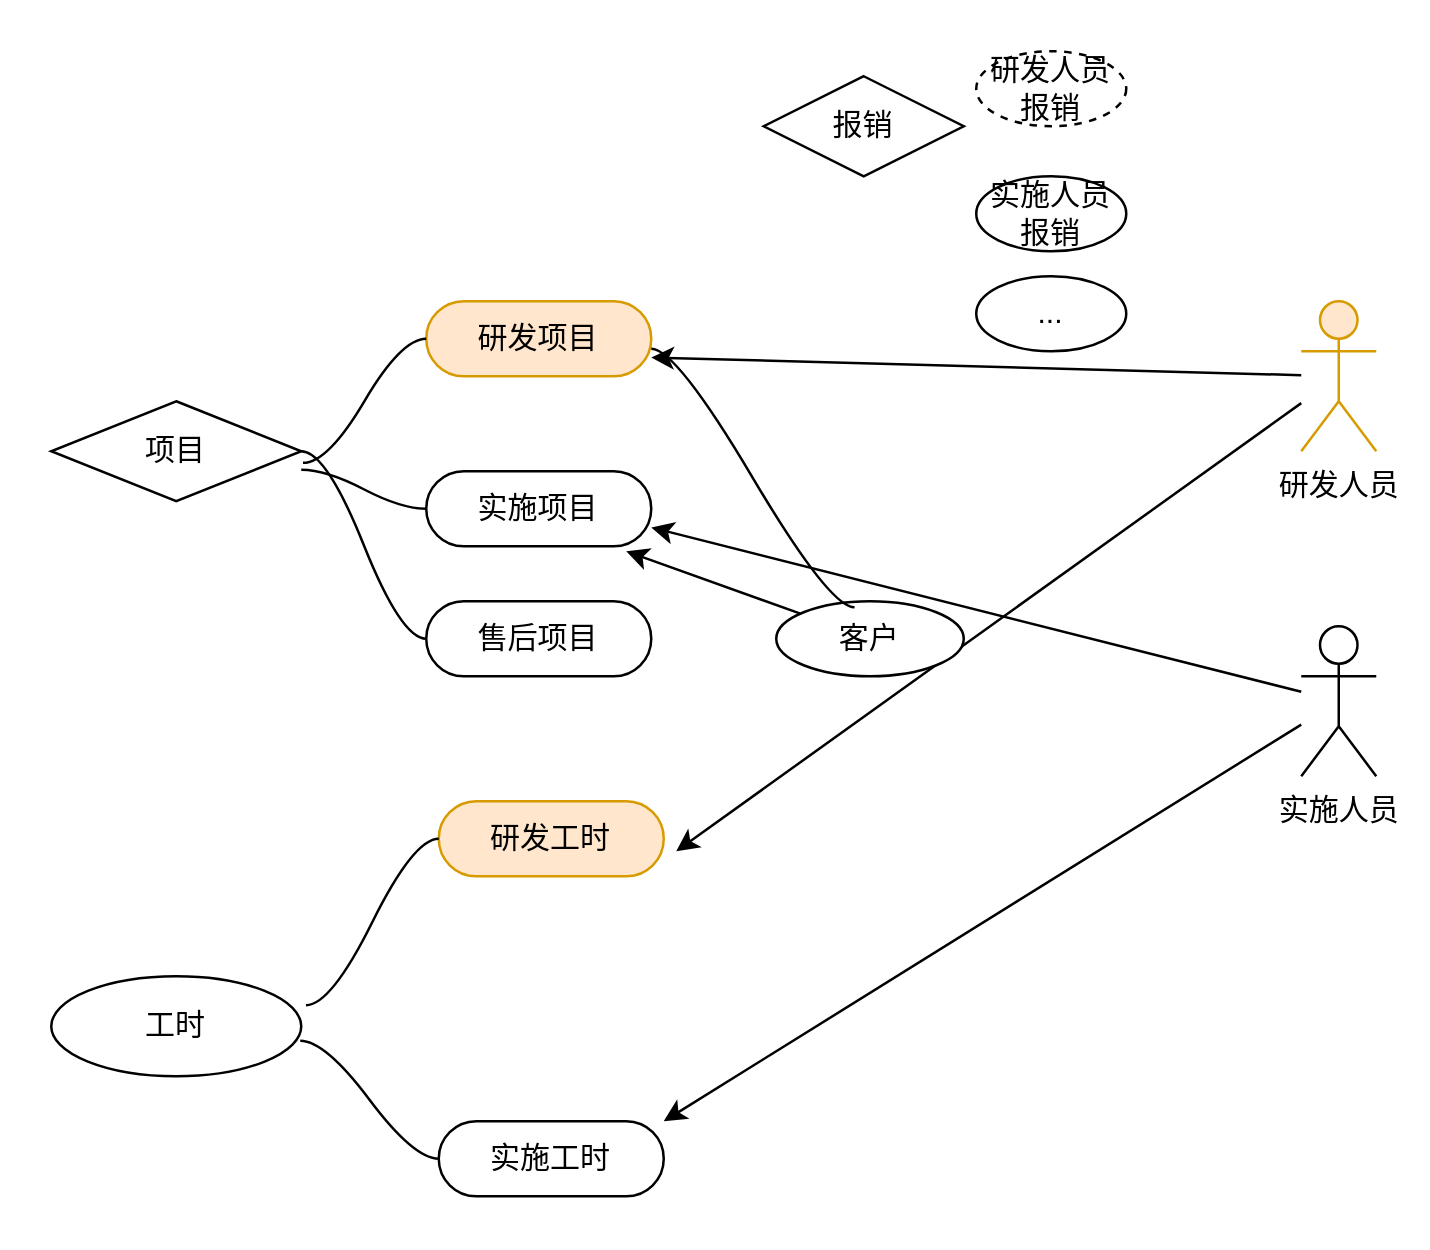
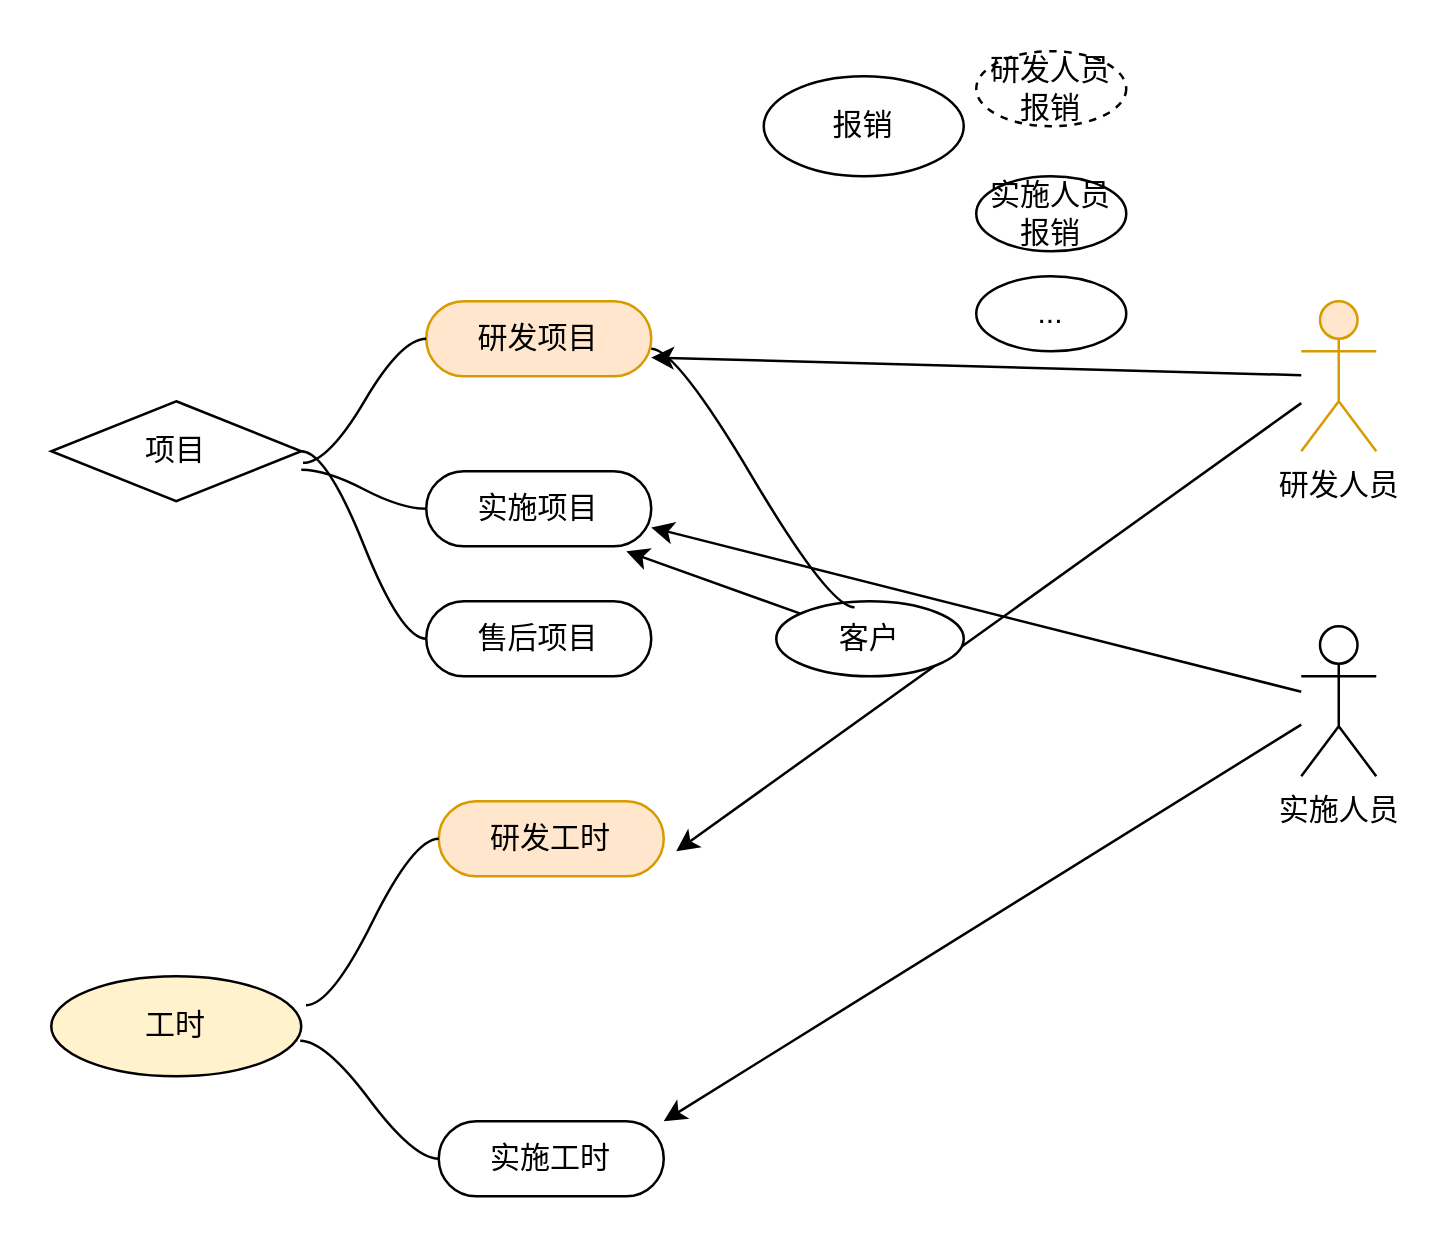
(864, 126) -> (864, 126)
(176, 1026) -> (176, 1026)
